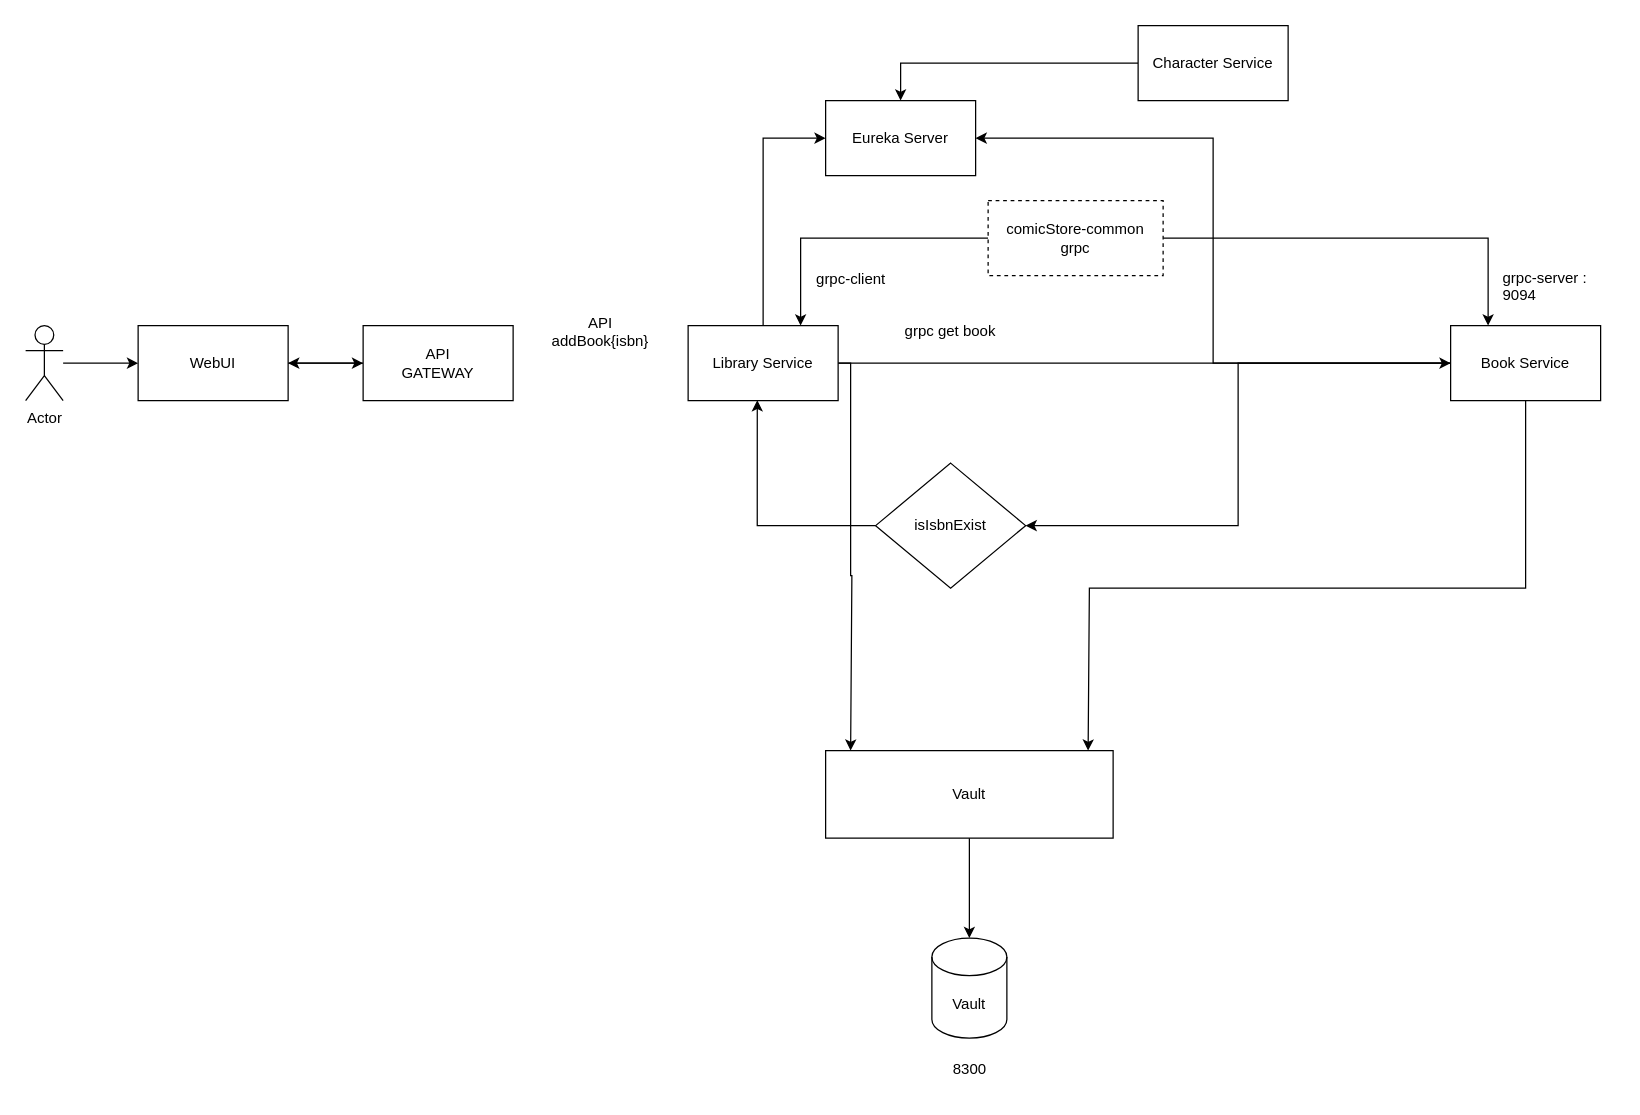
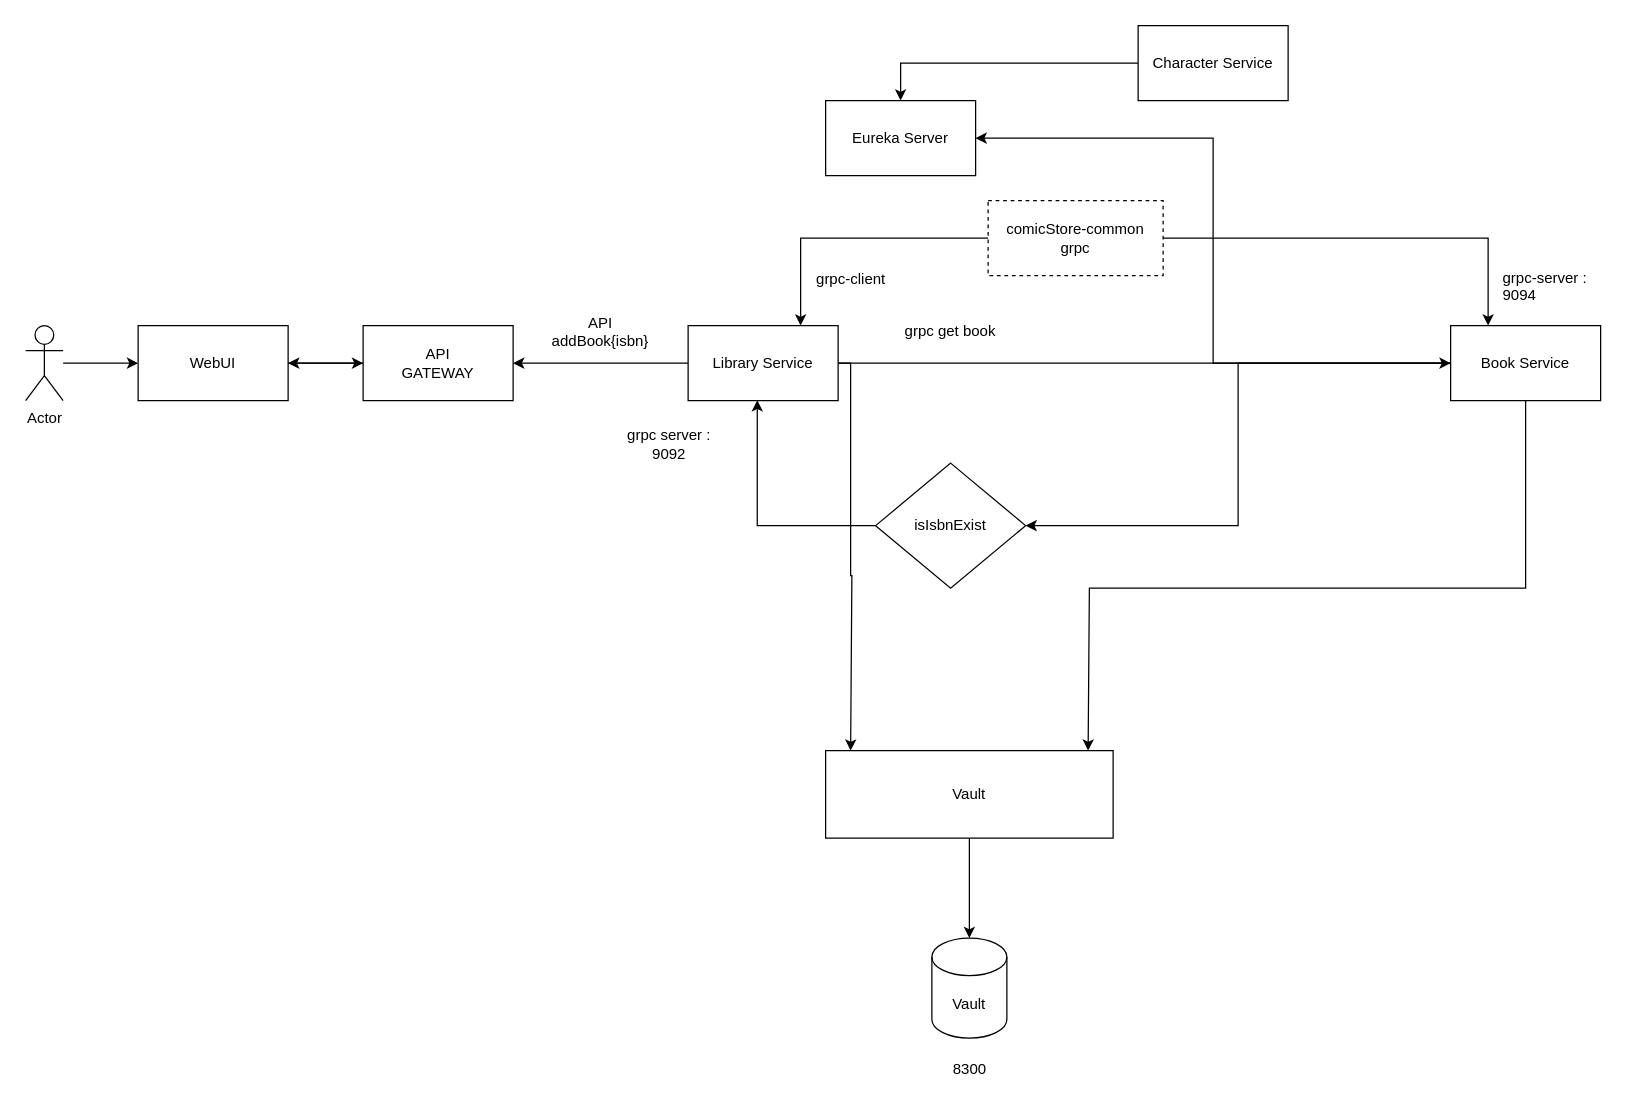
(763, 205) -> (605, 363)
none -> (669, 444)
